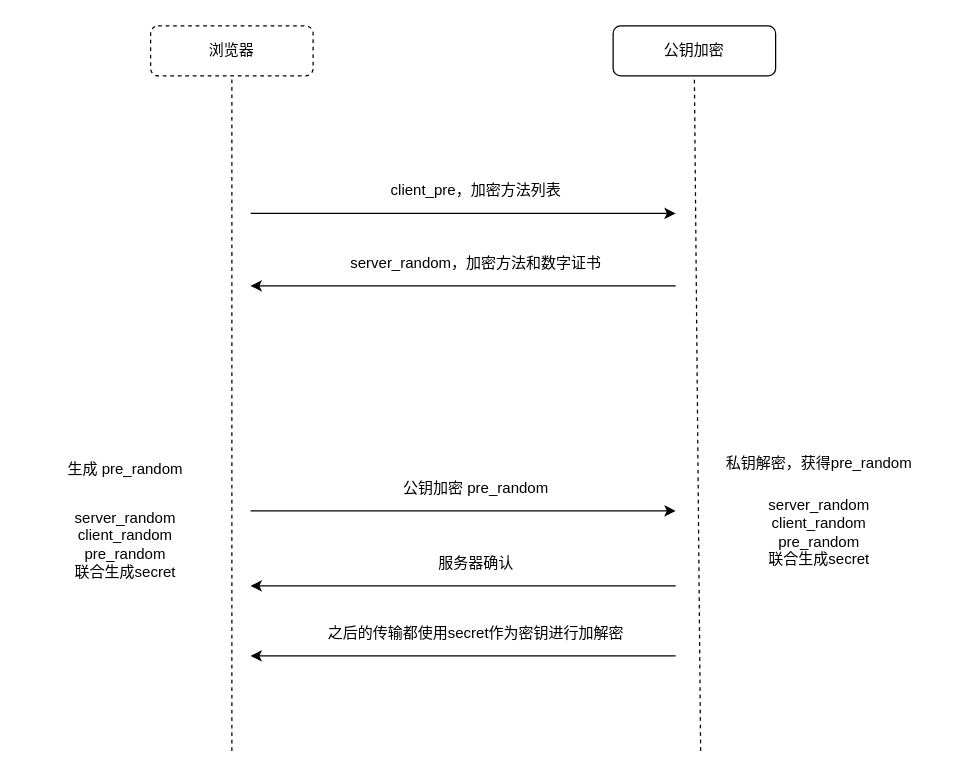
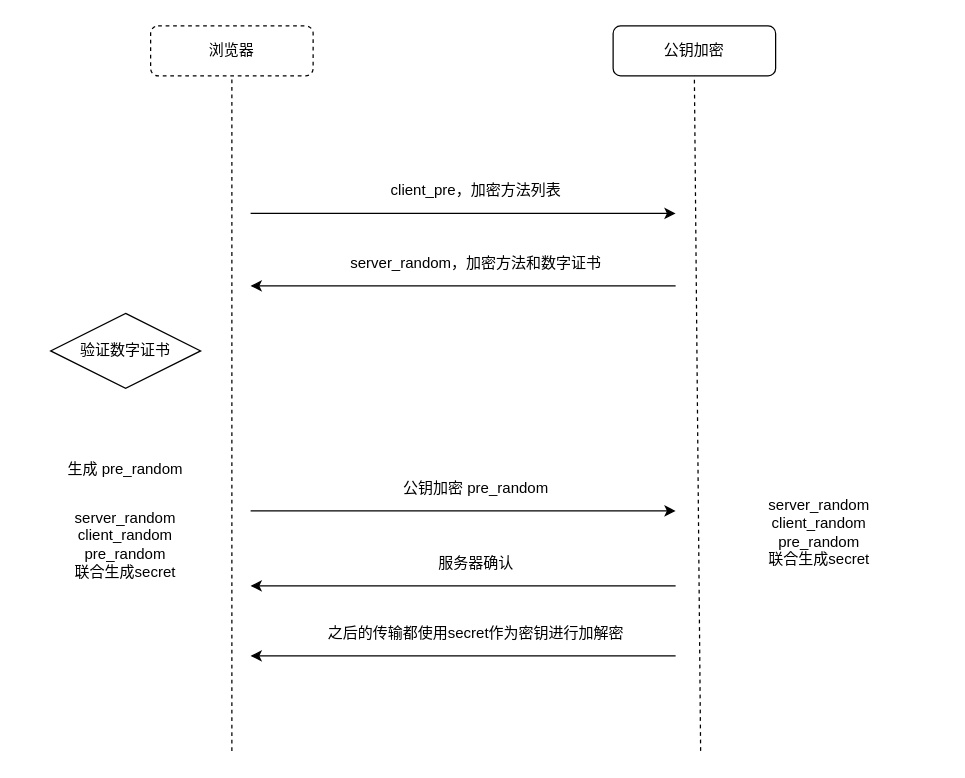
none -> (126, 351)
(819, 463) -> none
